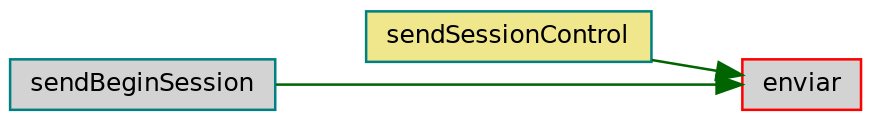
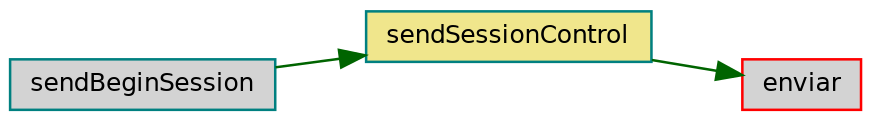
(496, 85) -> (308, 63)
